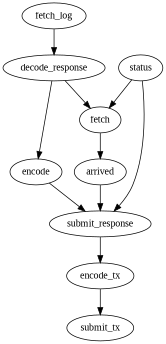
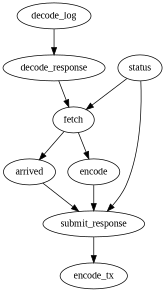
(54, 16) -> (54, 16)
(46, 116) -> (82, 142)
(100, 328) -> none
